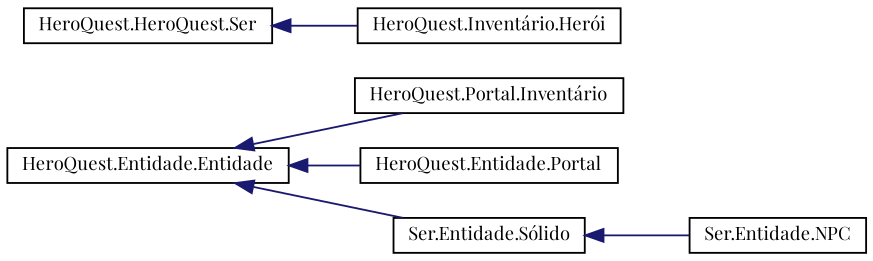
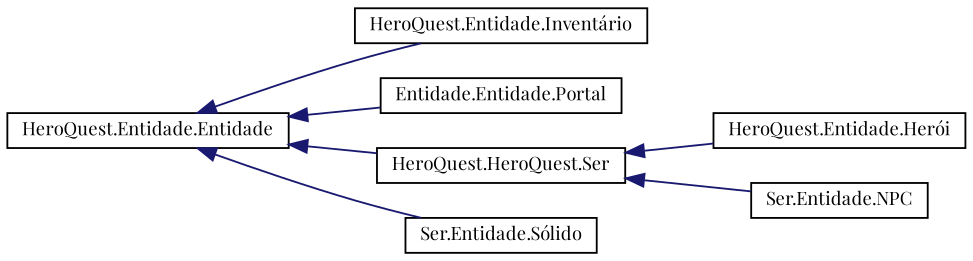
(489, 26) -> (839, 131)
(489, 96) -> (501, 26)
none -> (342, 150)
(489, 166) -> (501, 96)
(646, 235) -> (698, 186)
